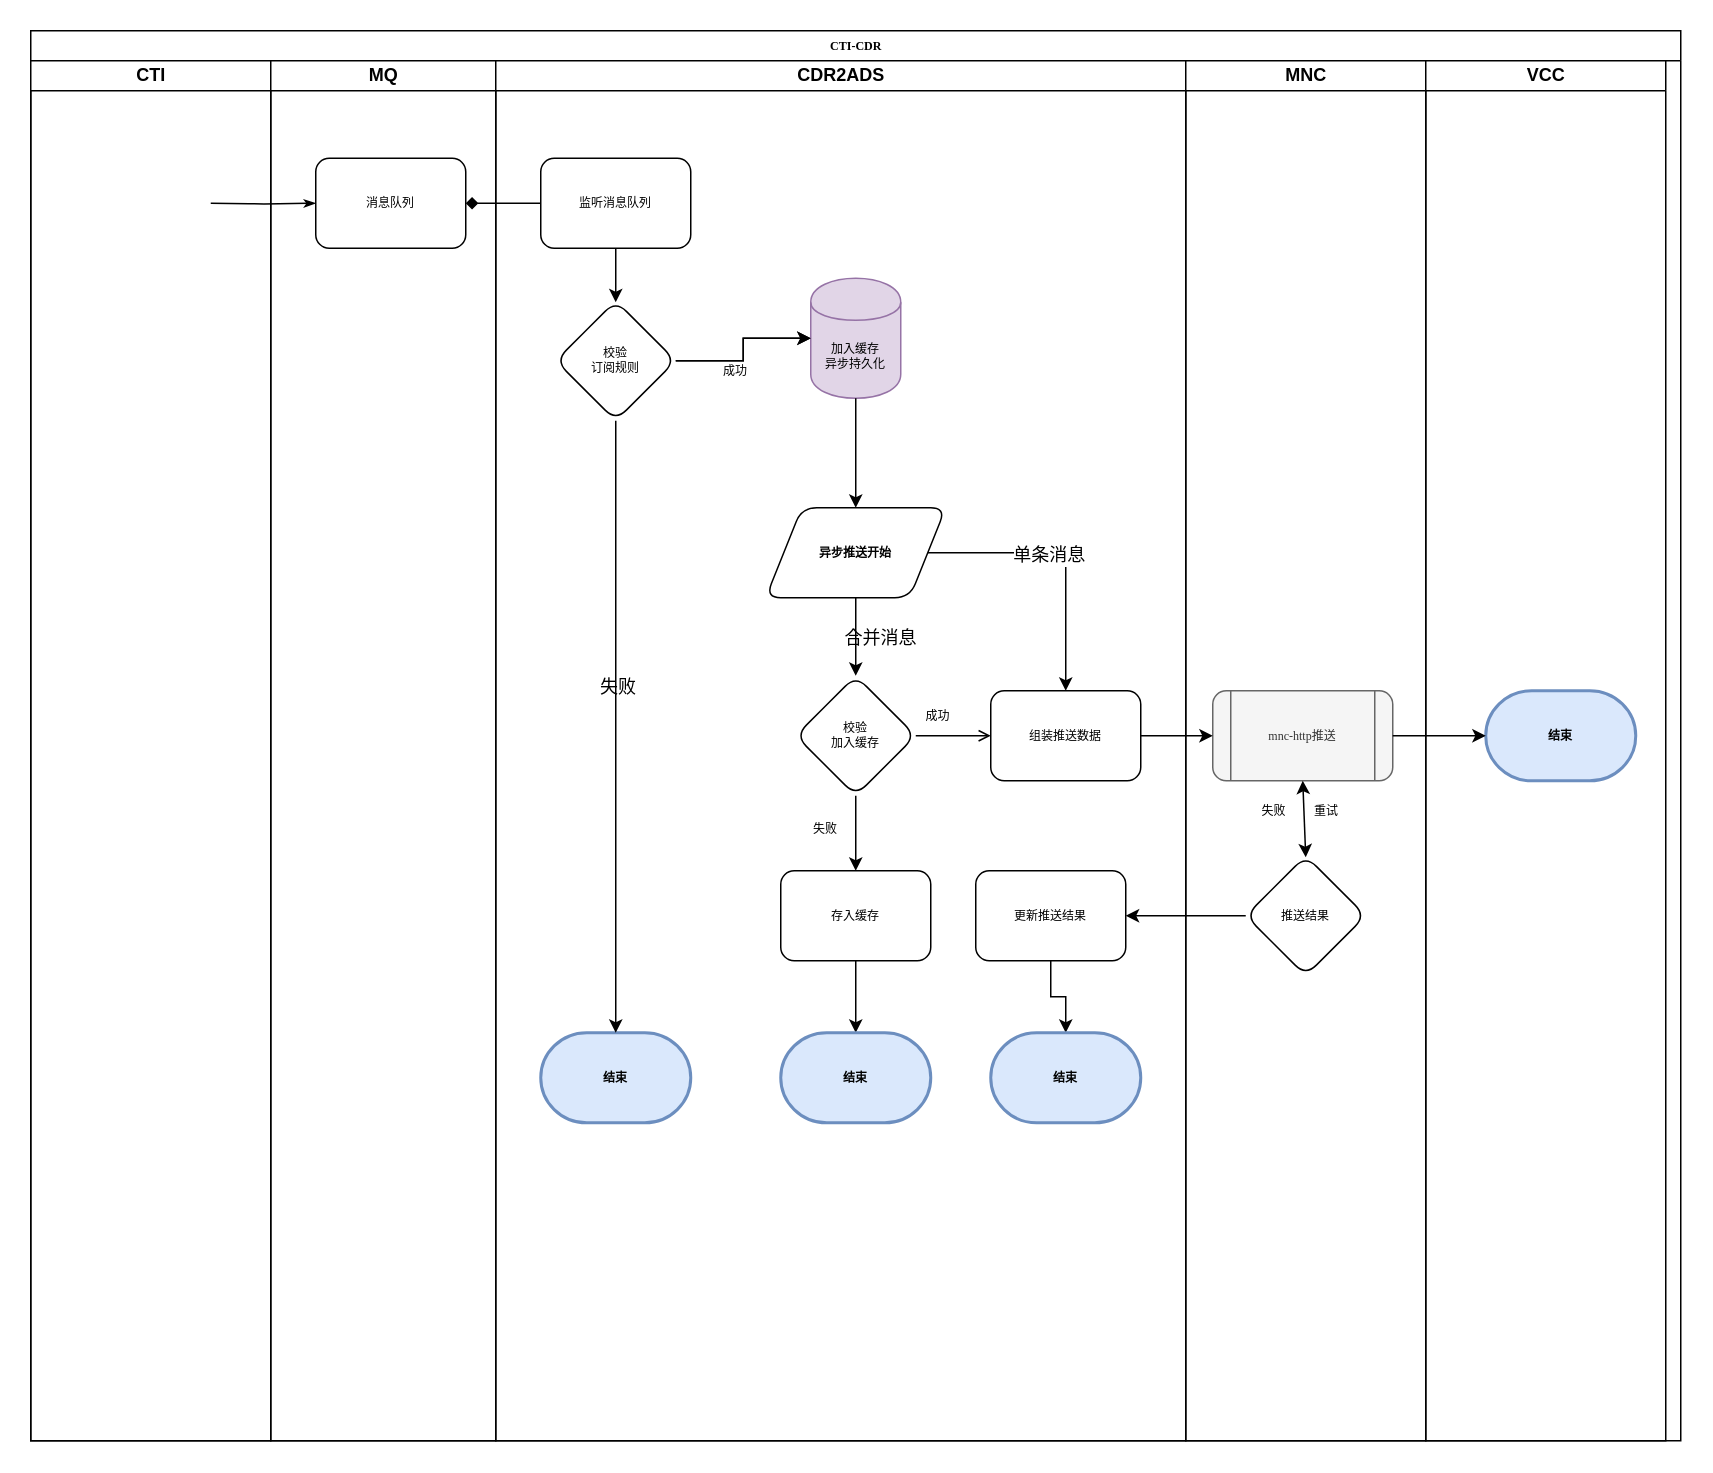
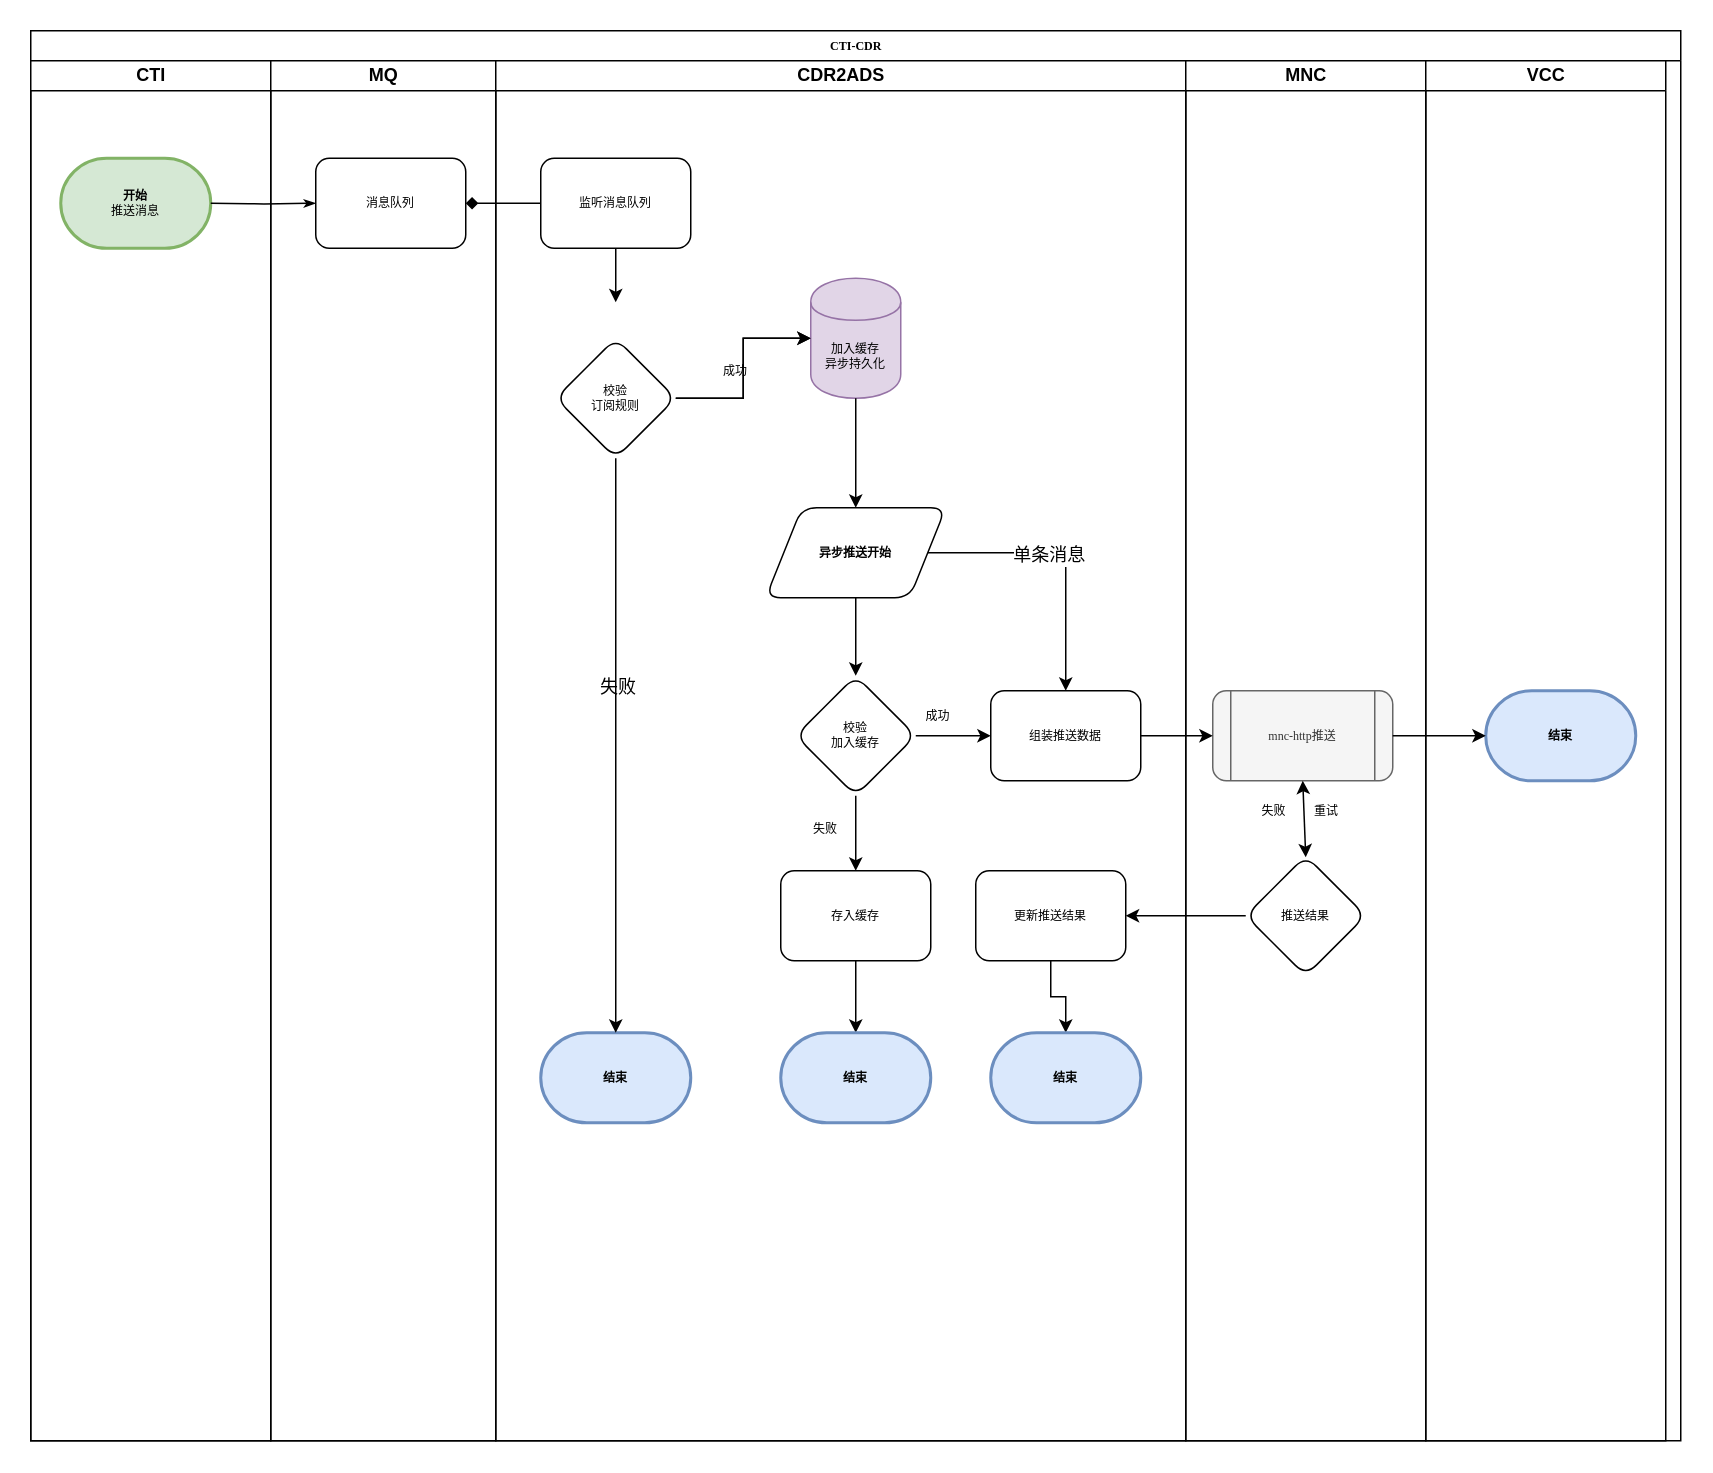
none -> (136, 203)
(616, 361) -> (616, 398)
(887, 638) -> none
(981, 736) -> (979, 736)
